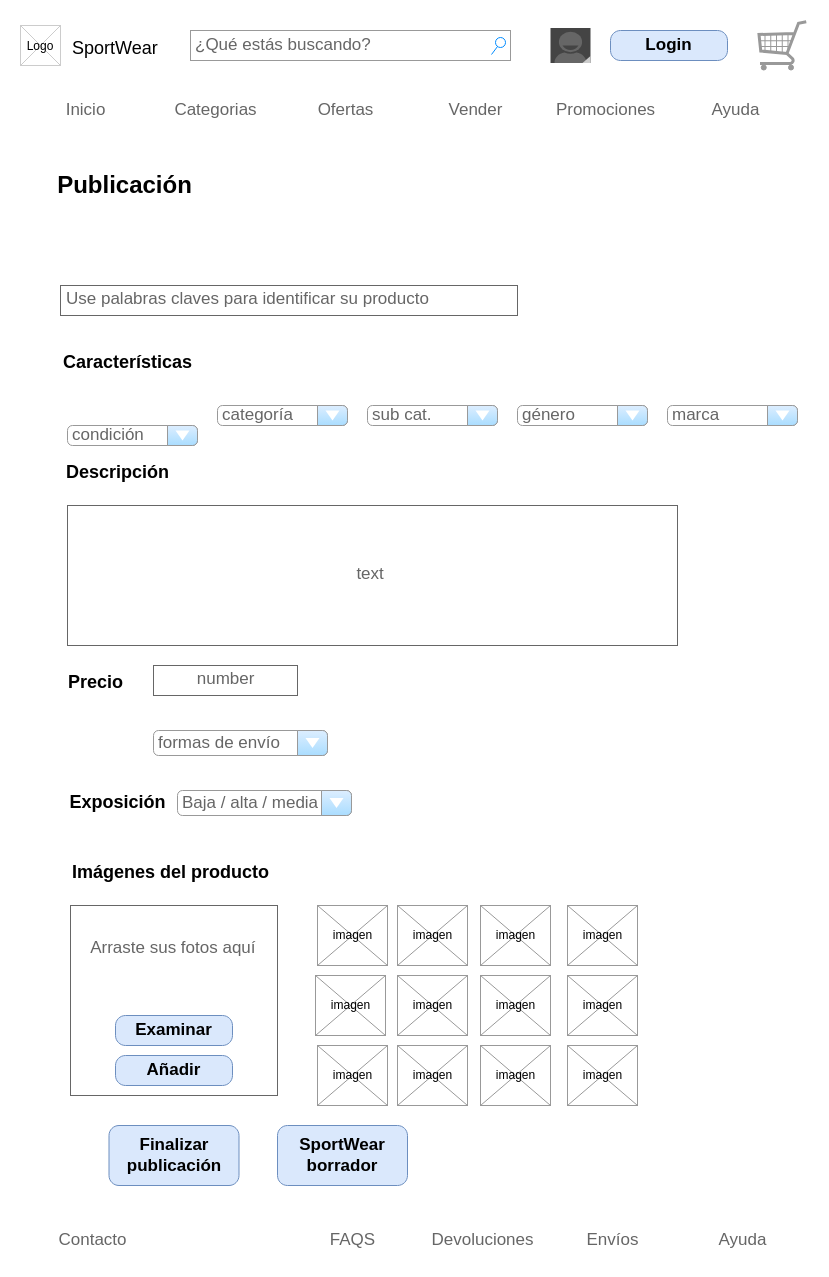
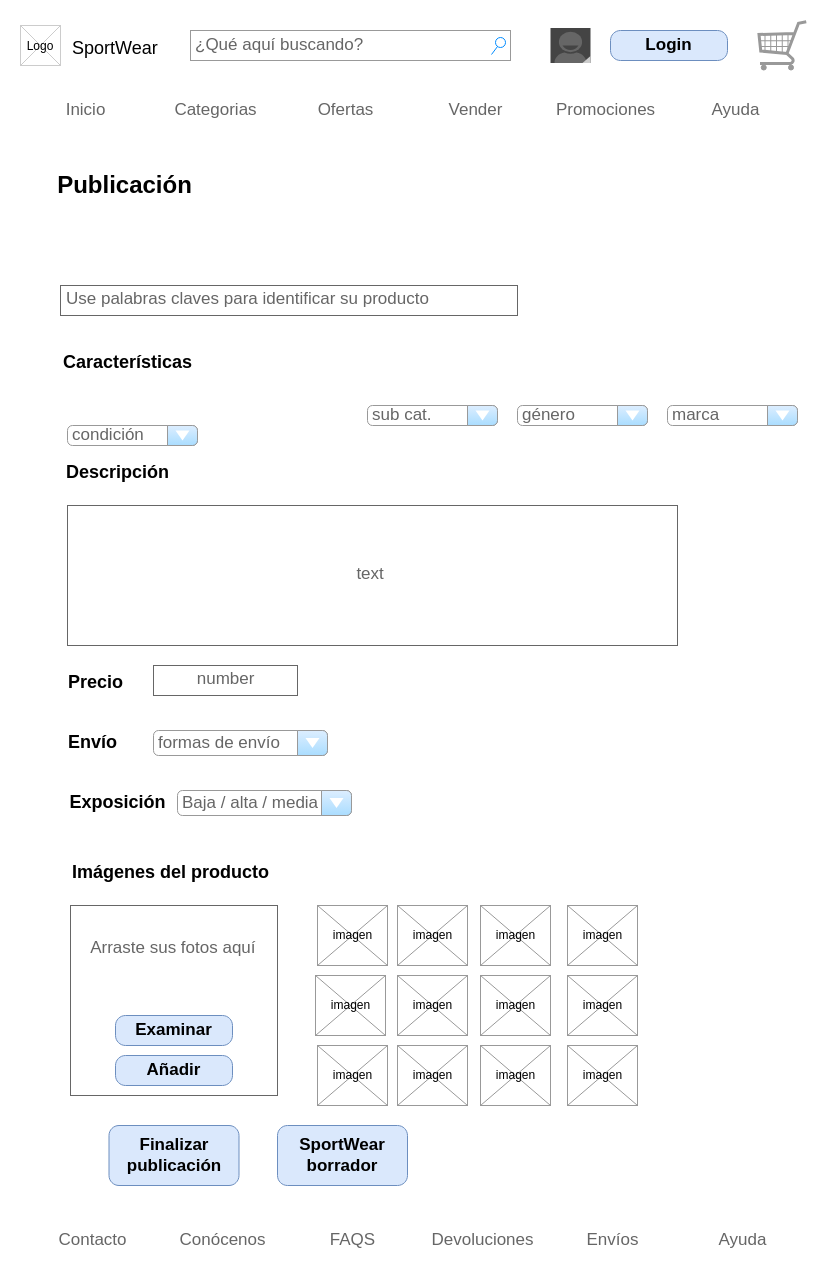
(286, 46) -> (282, 46)
(283, 416) -> none
none -> (93, 741)
none -> (223, 1241)
